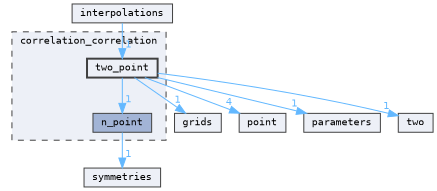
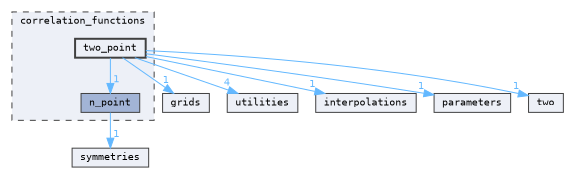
(122, 38) -> (230, 74)
(89, 41) -> (83, 21)
(263, 123) -> (263, 103)
